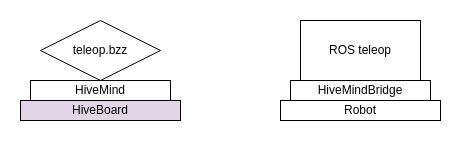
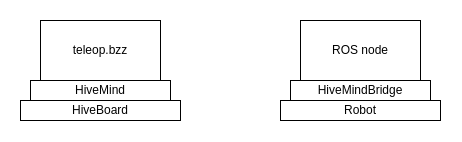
(101, 51) -> (101, 51)
(361, 51) -> (361, 51)
(101, 111) -> (101, 111)
